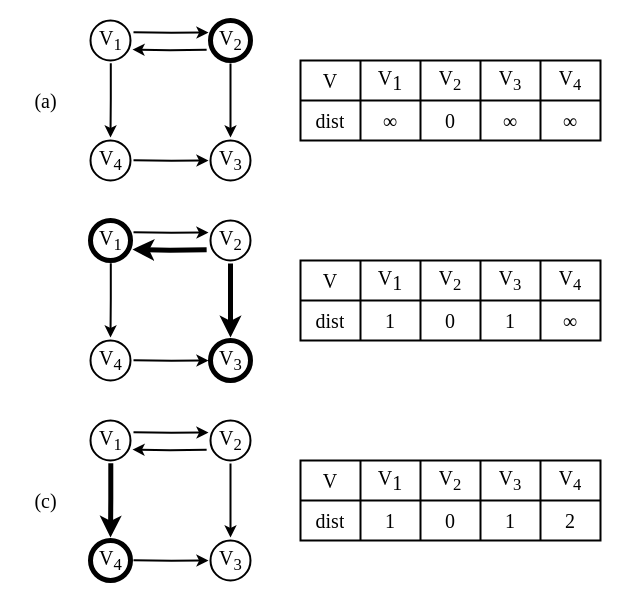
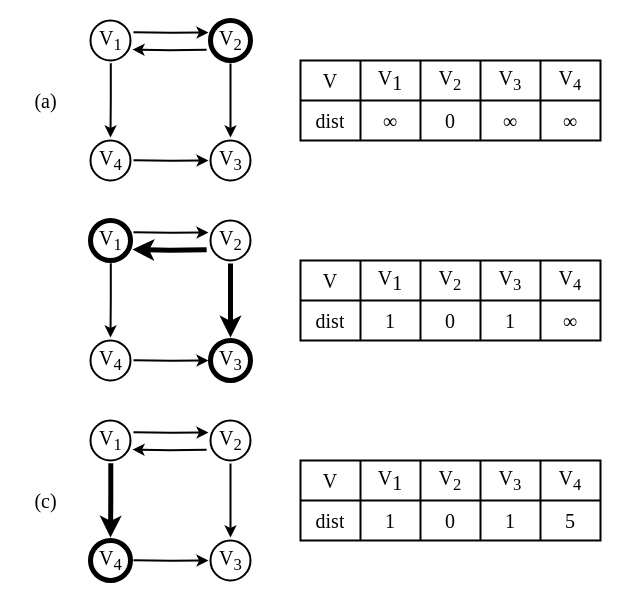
(571, 521) -> (571, 521)
